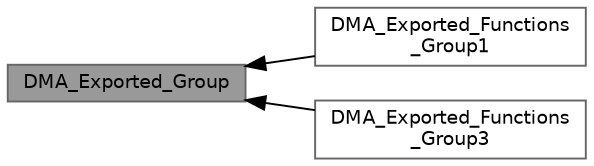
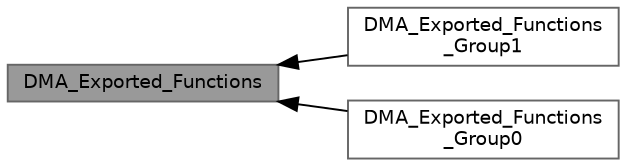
(127, 83) -> (143, 83)
(450, 130) -> (483, 130)
